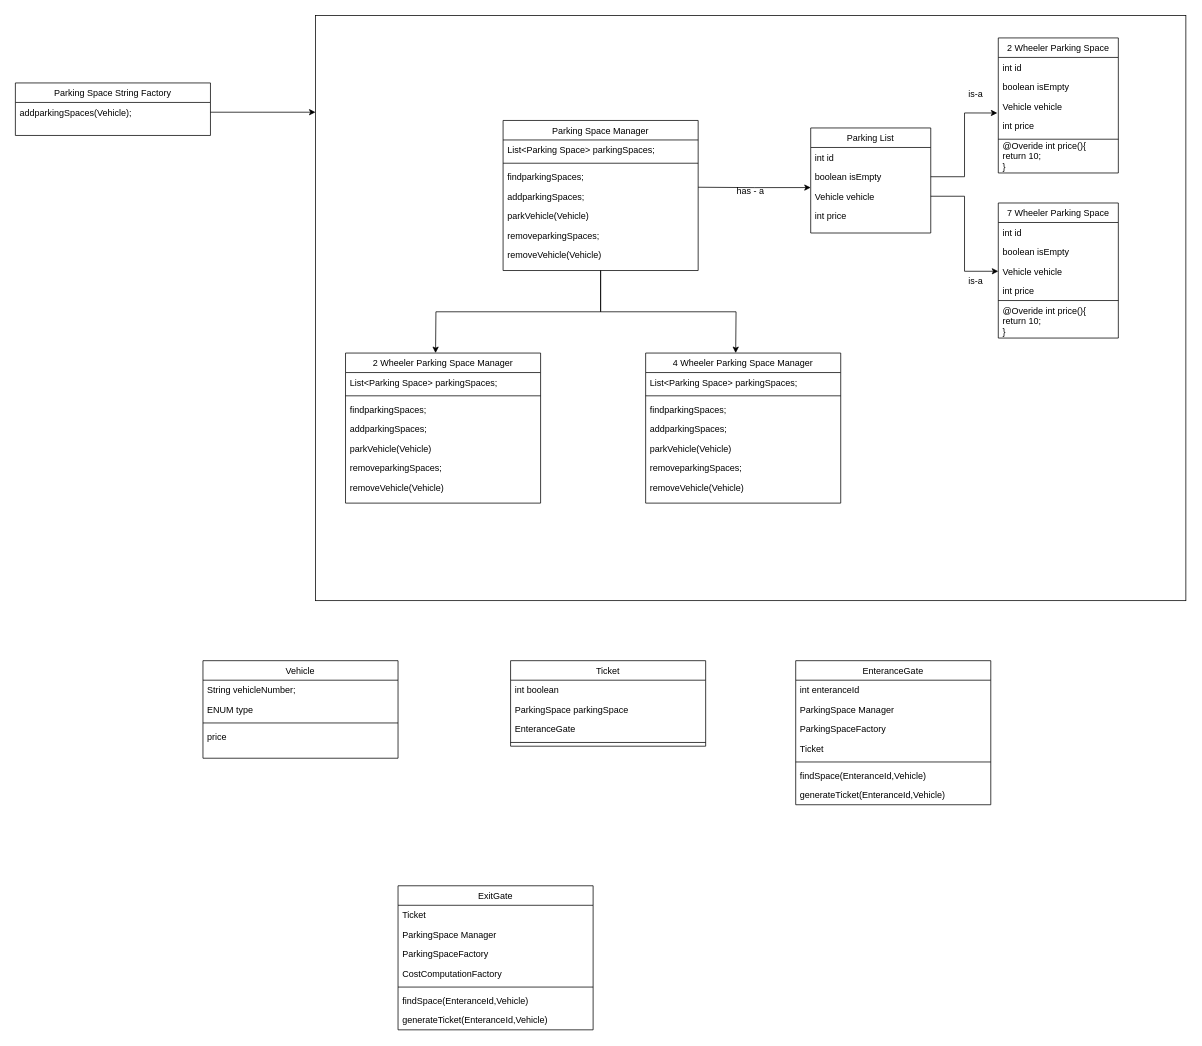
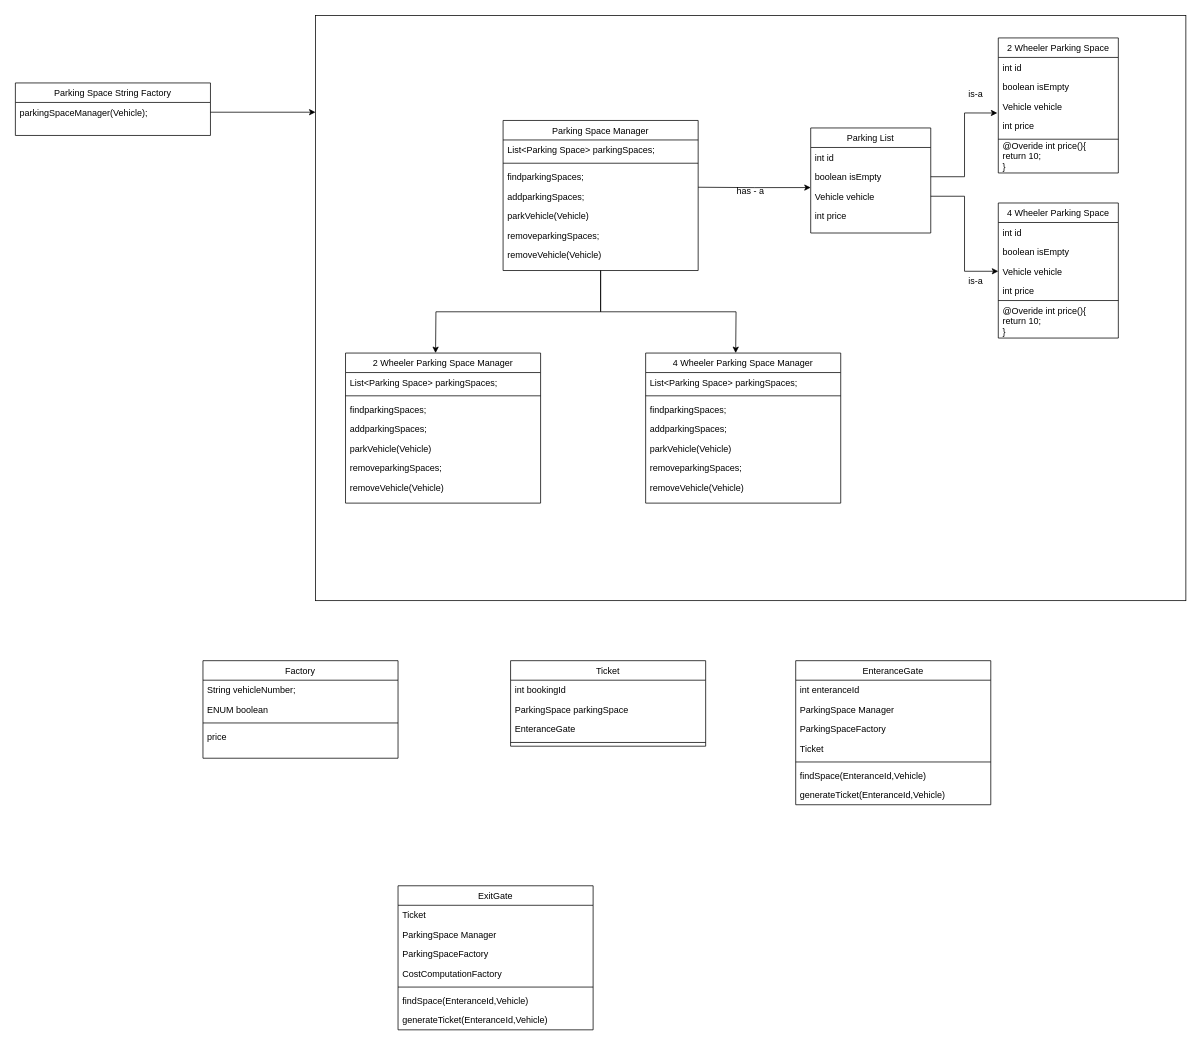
(80, 113) -> (88, 113)
(1058, 213) -> (1058, 213)
(300, 671) -> (300, 671)
(539, 690) -> (544, 690)
(229, 710) -> (235, 710)
